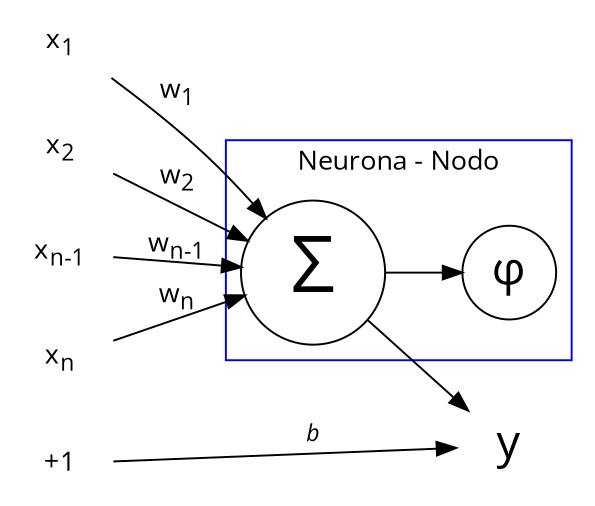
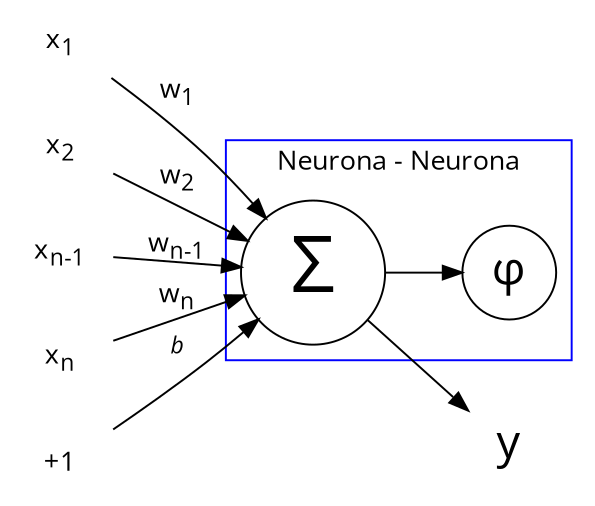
(399, 163) -> (399, 163)
(275, 455) -> (180, 382)
